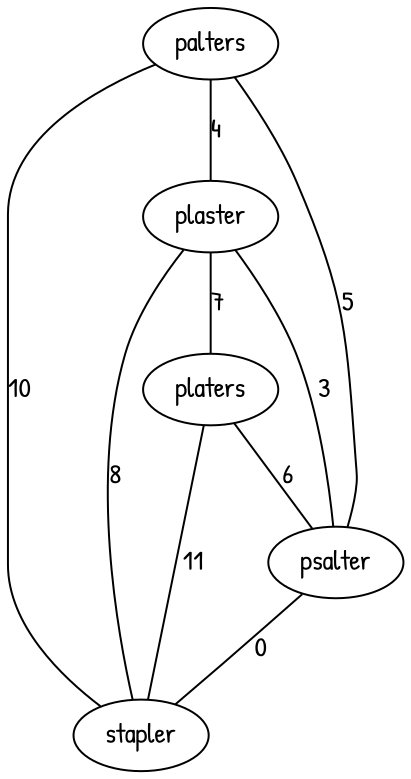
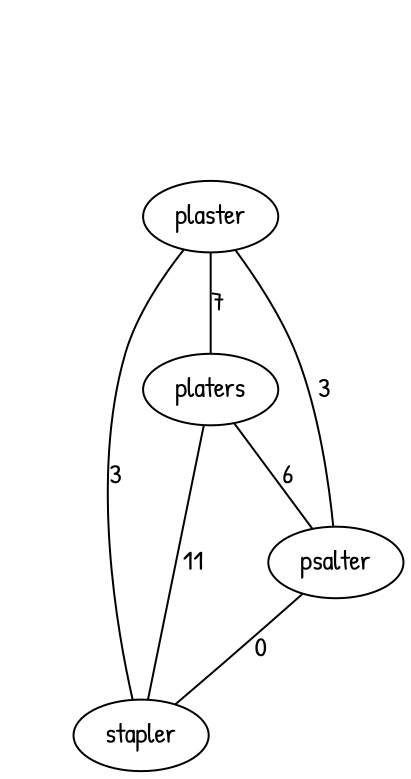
(211, 44) -> none
(116, 476) -> (116, 476)
